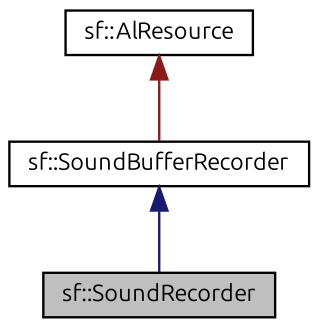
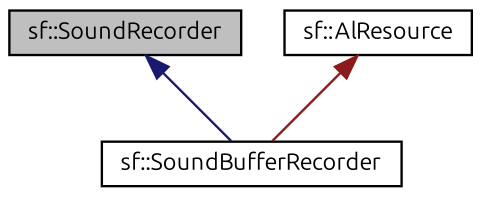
(159, 242) -> (197, 107)
